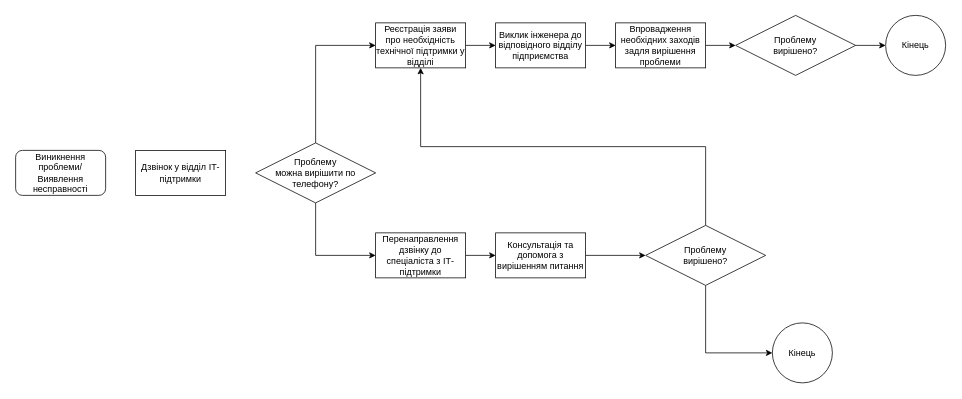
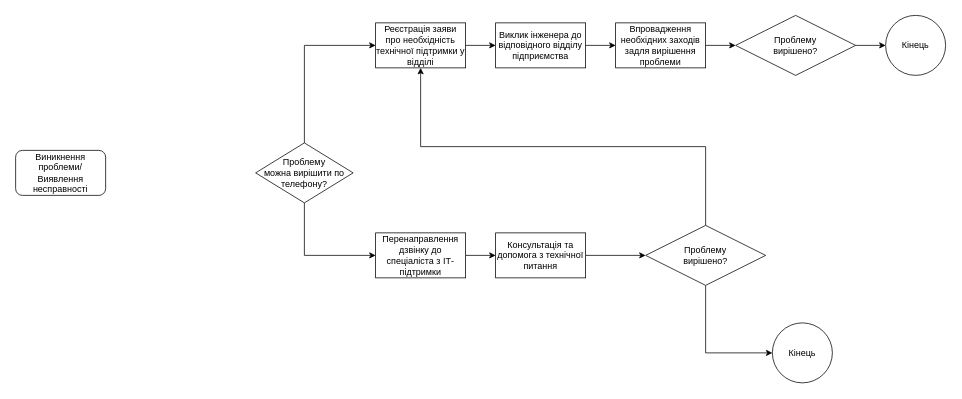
(180, 173) -> none
(315, 173) -> (304, 173)
(540, 255) -> (540, 255)
